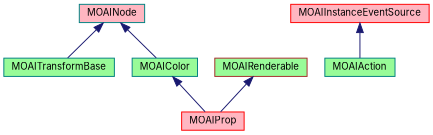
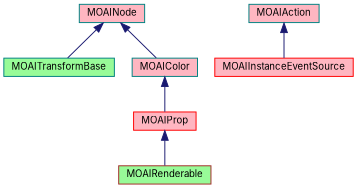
(360, 45) -> (284, 45)
(165, 67) -> (165, 67)
(360, 67) -> (284, 13)
(234, 98) -> (165, 153)
